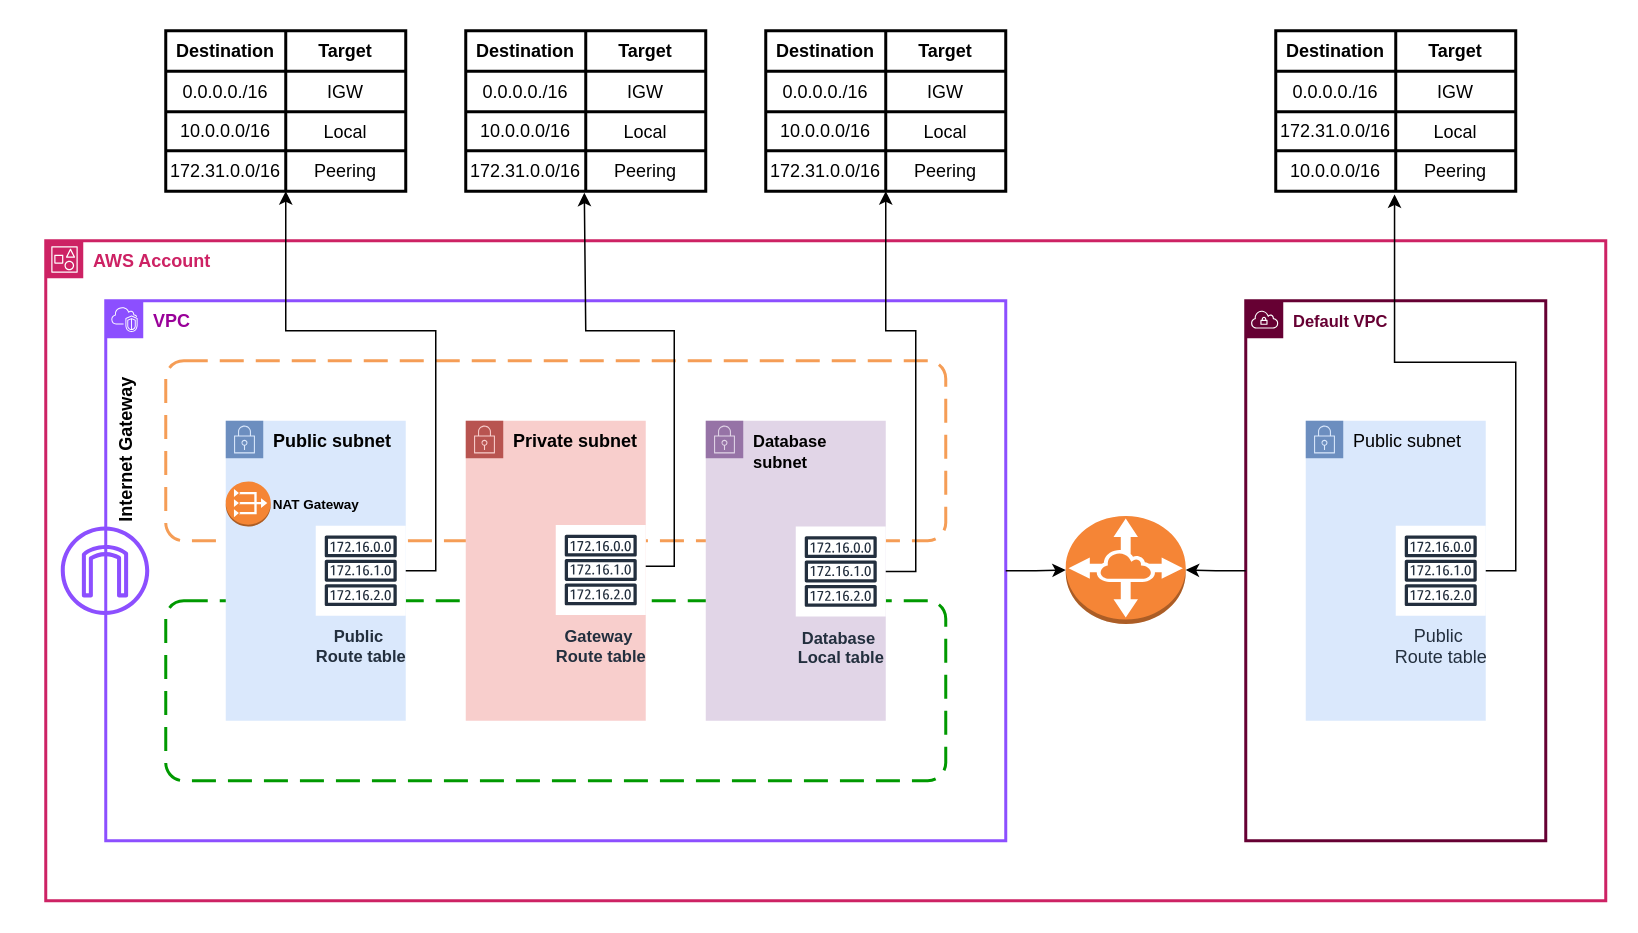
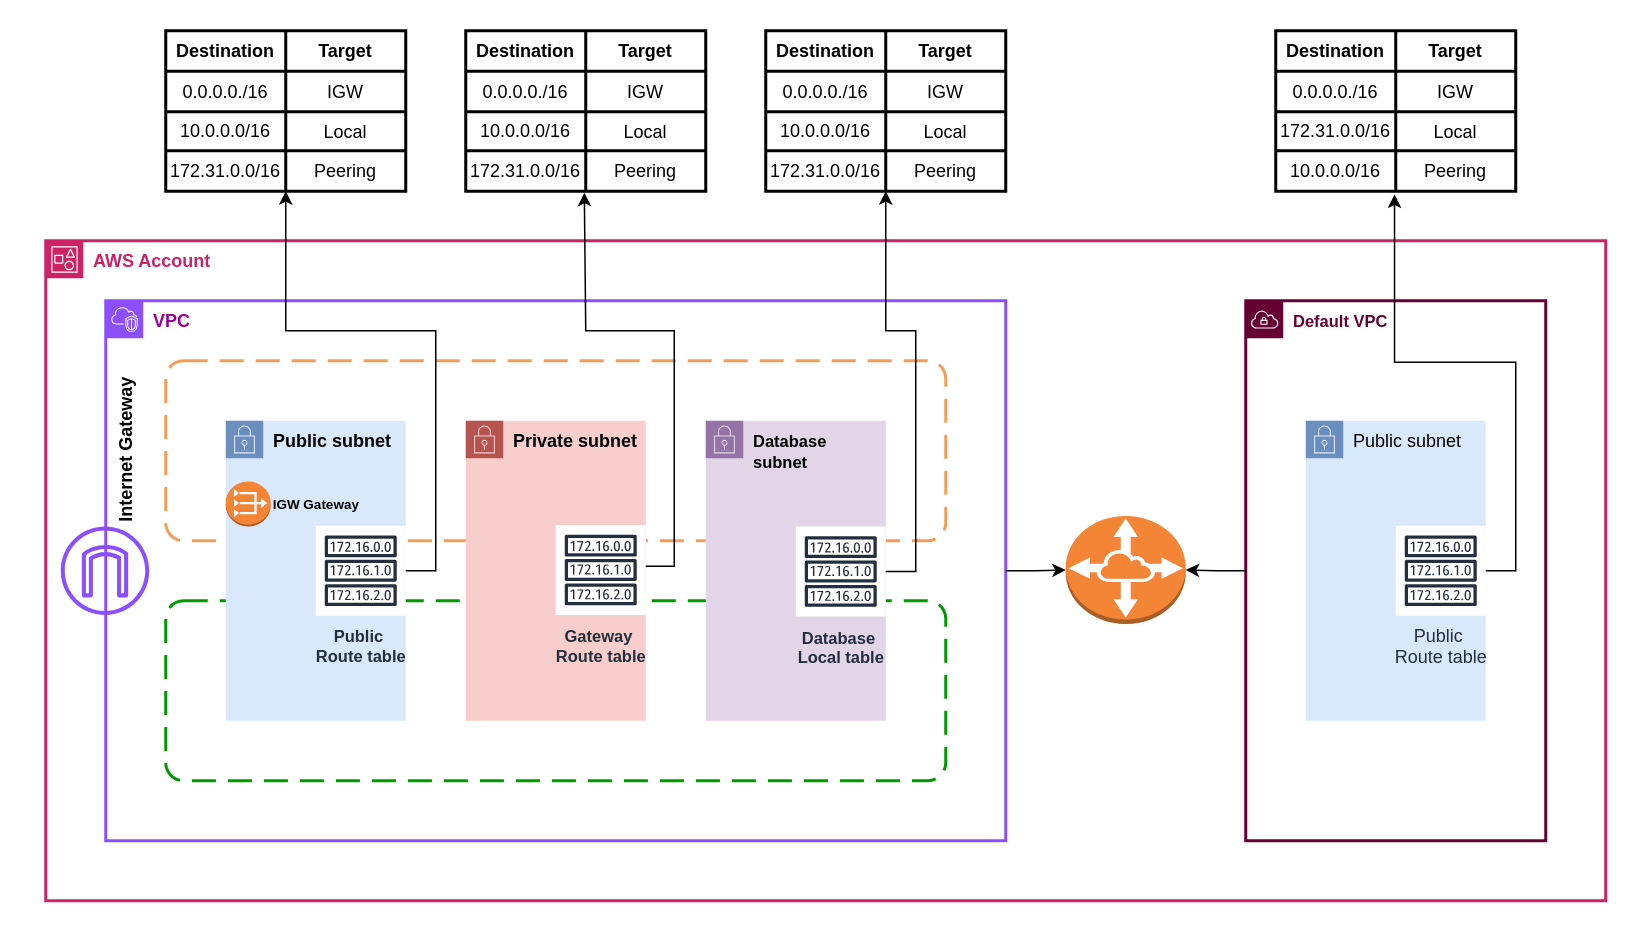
(317, 503) -> (317, 503)
